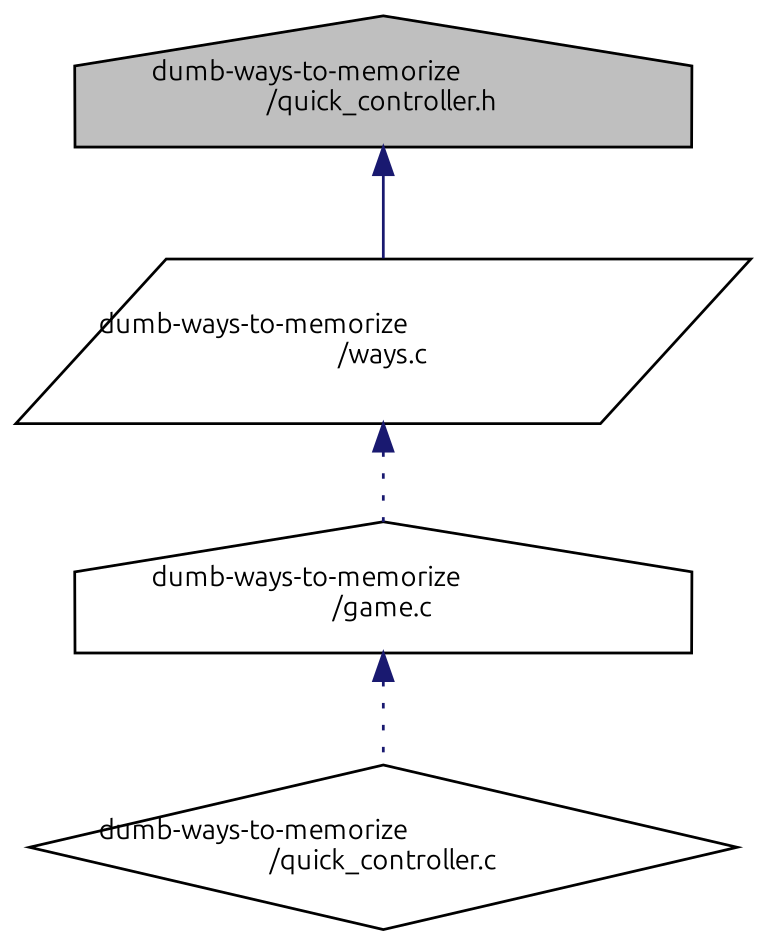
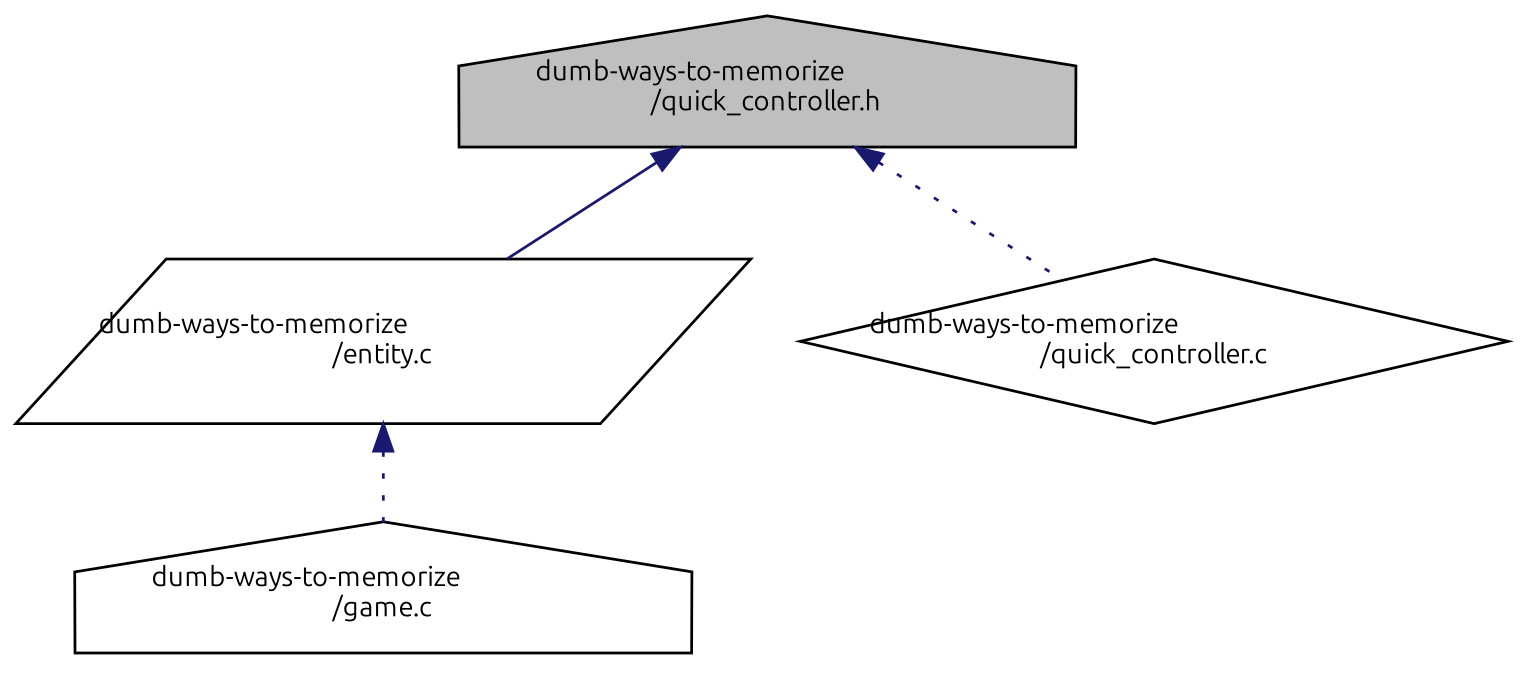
(383, 341) -> (383, 341)
(383, 723) -> (971, 221)
